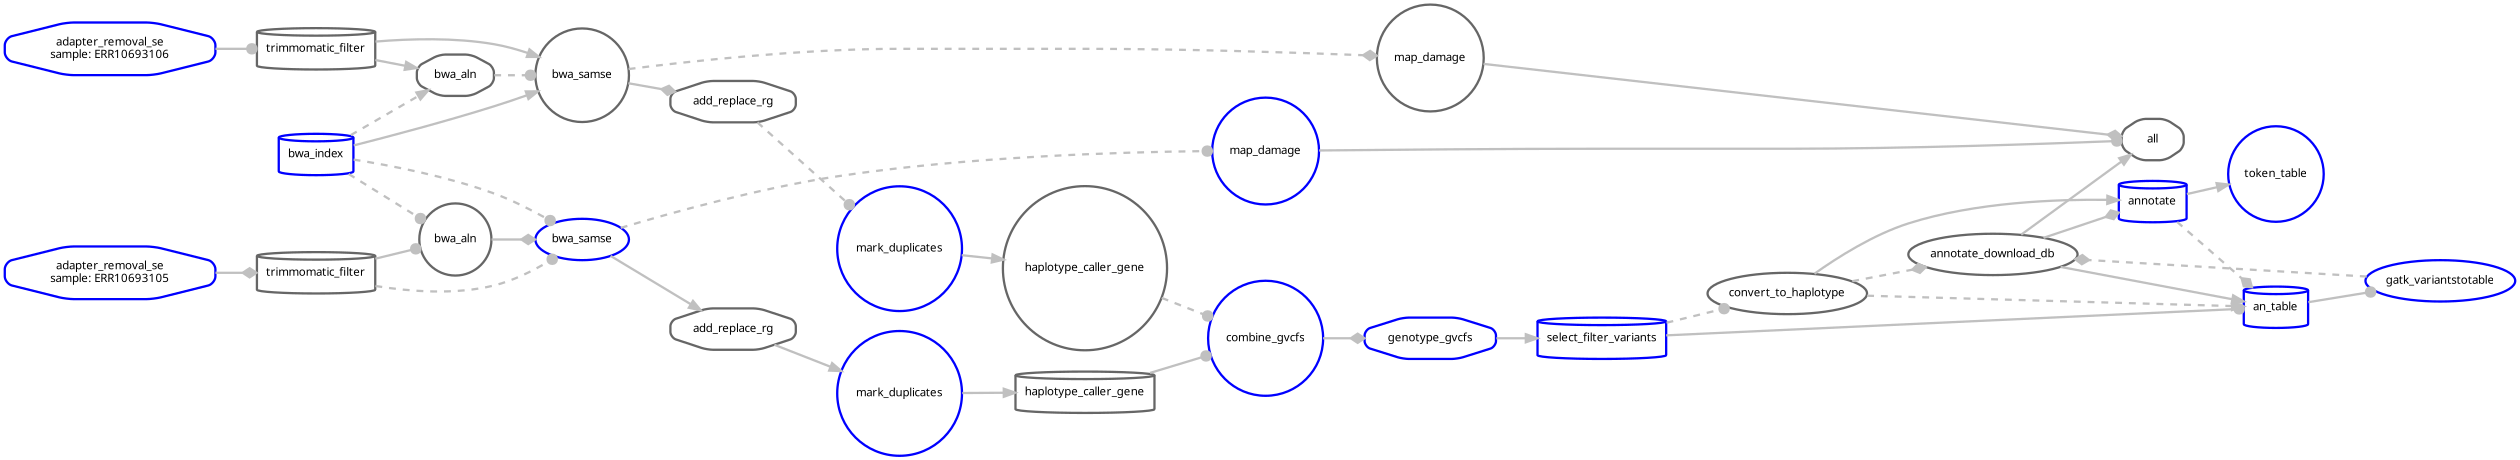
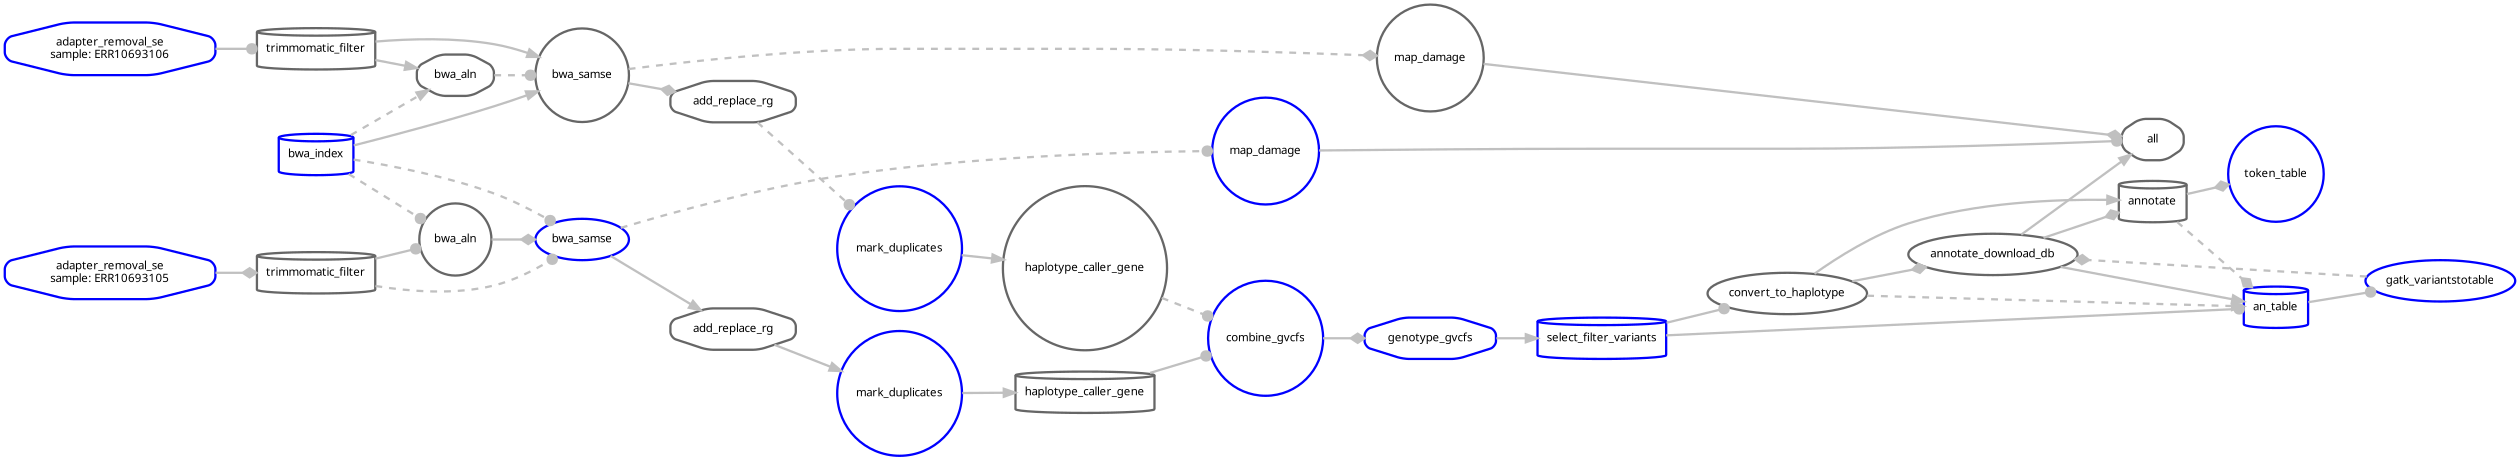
(2202, 191) -> (2201, 191)
(2153, 202) -> (2153, 202)
(1882, 275) -> (1882, 275)
(1693, 316) -> (1693, 316)
